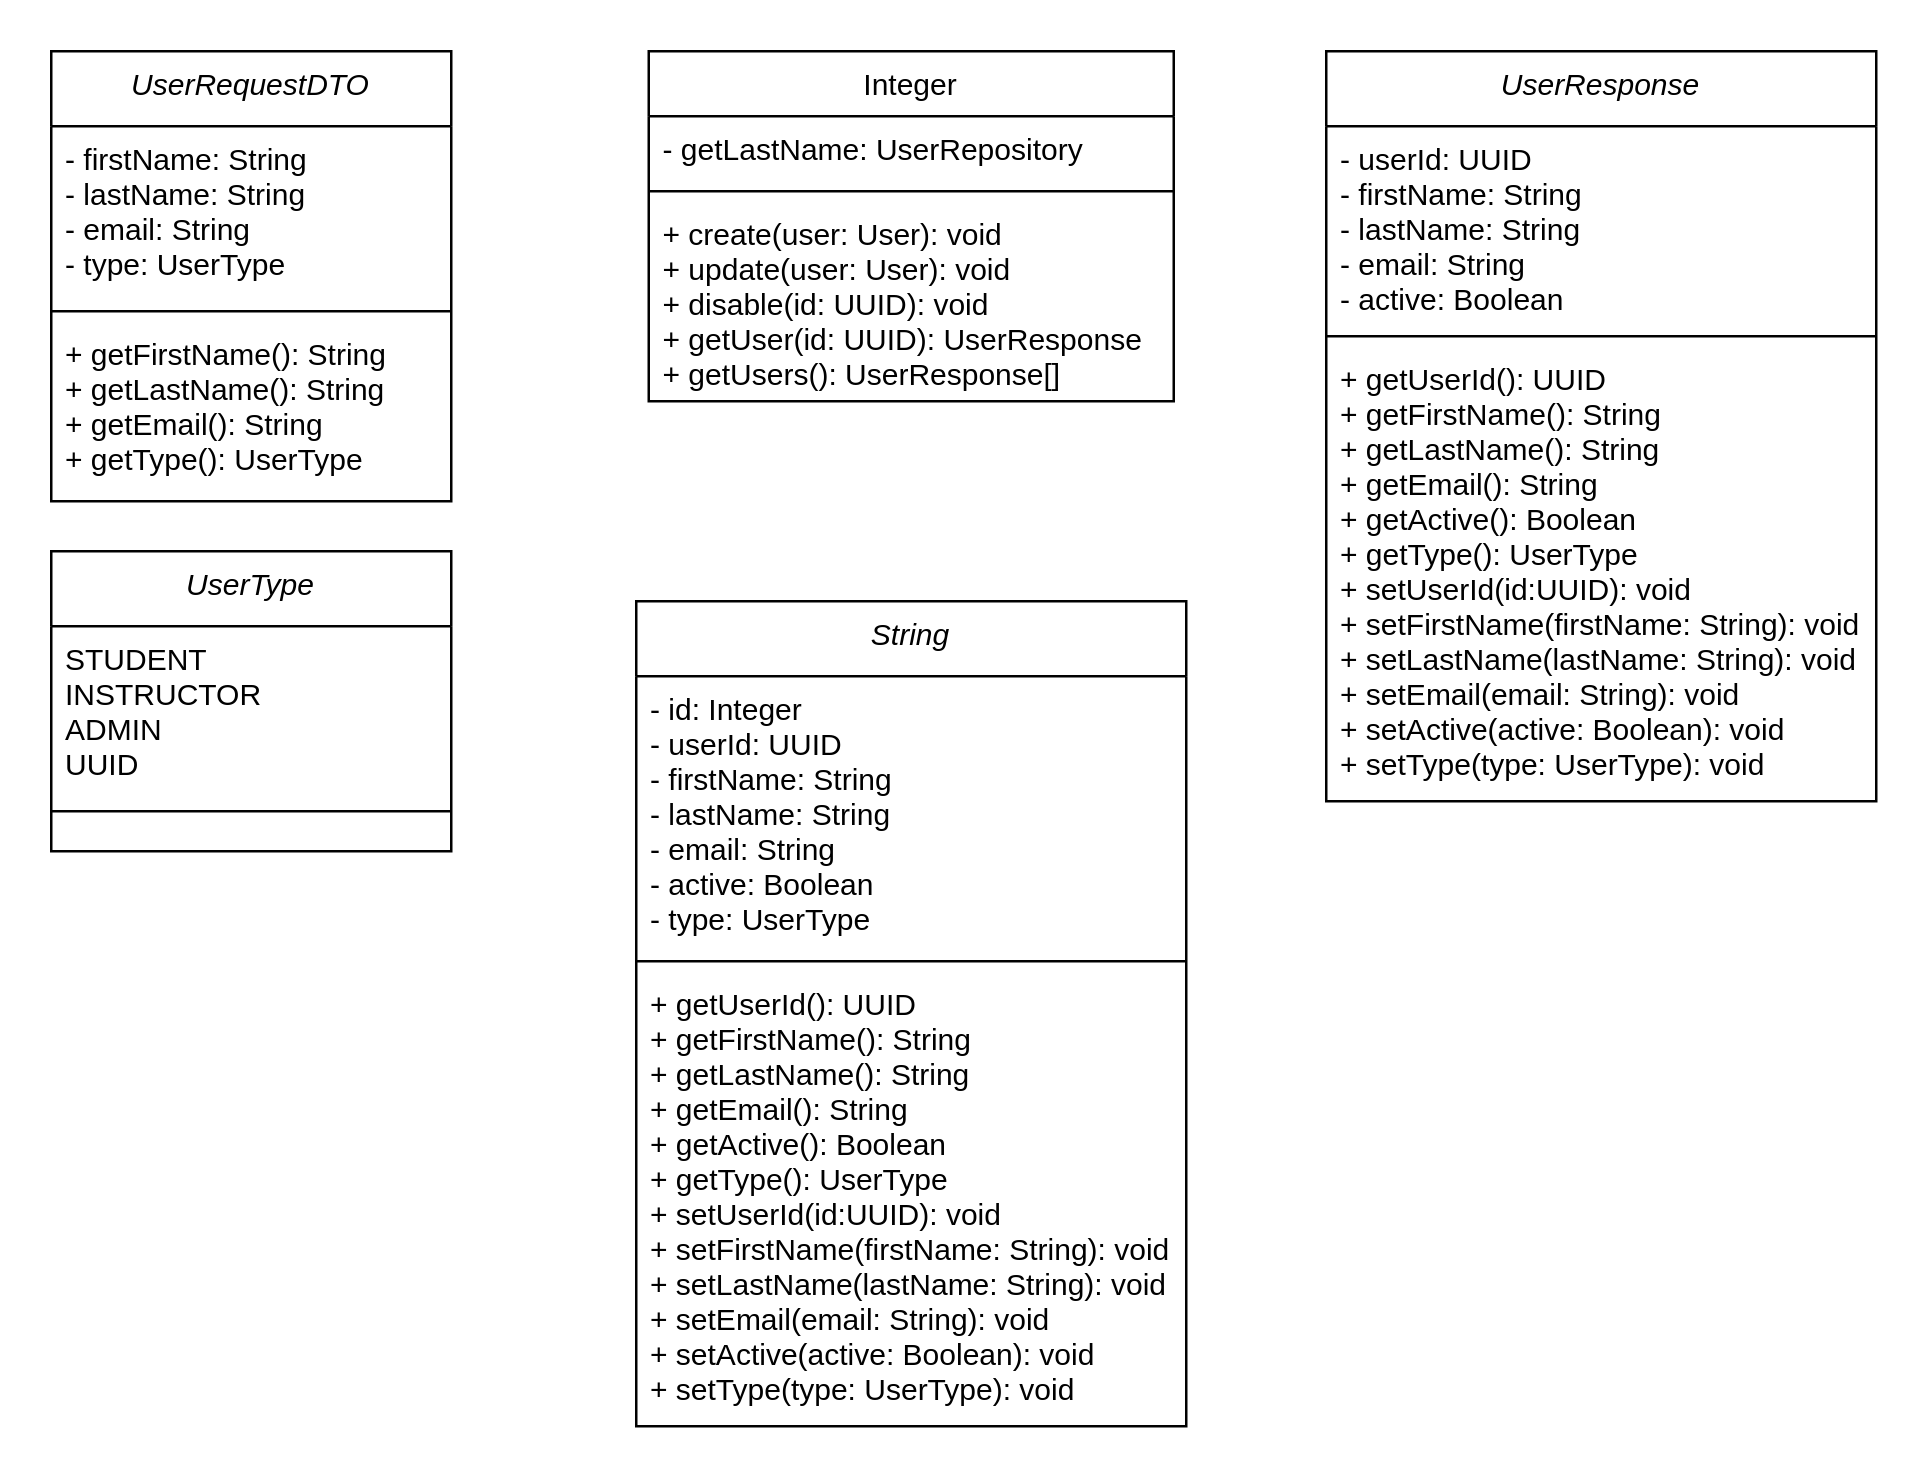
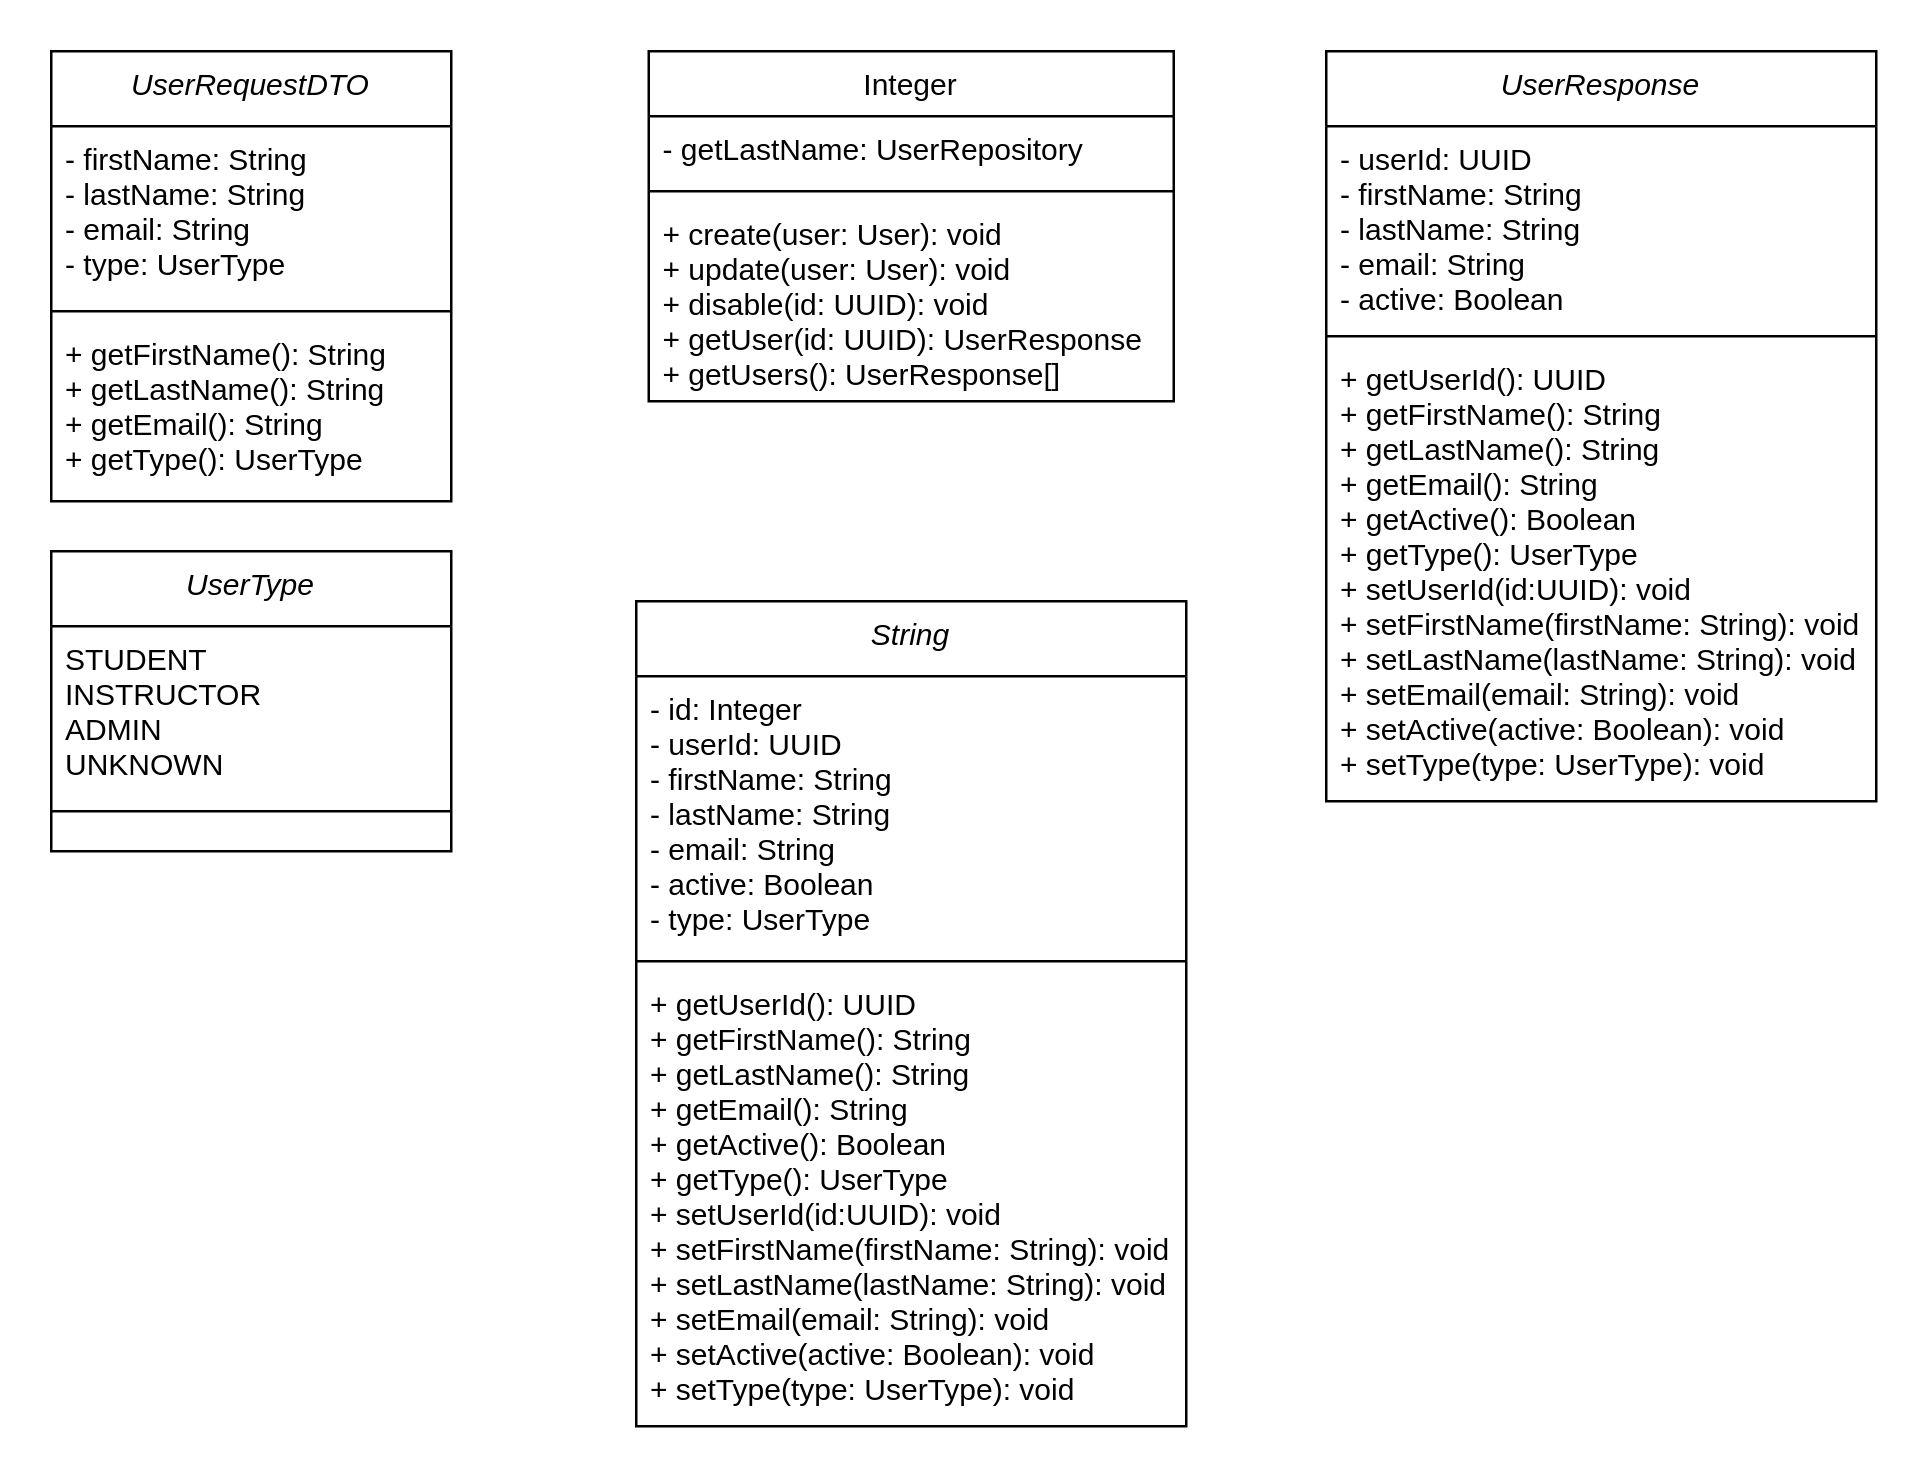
(124, 660) -> (124, 660)
